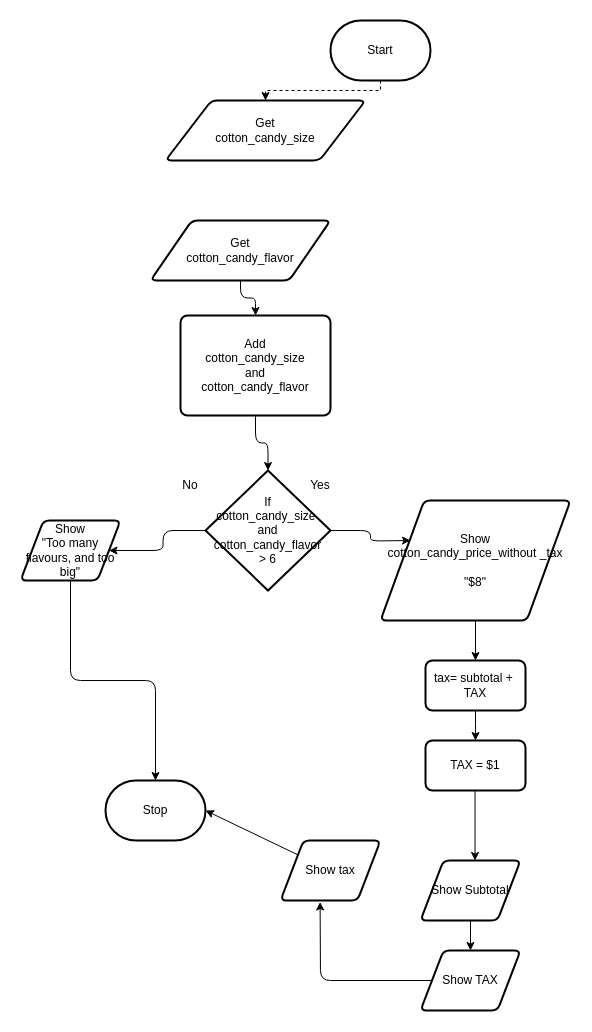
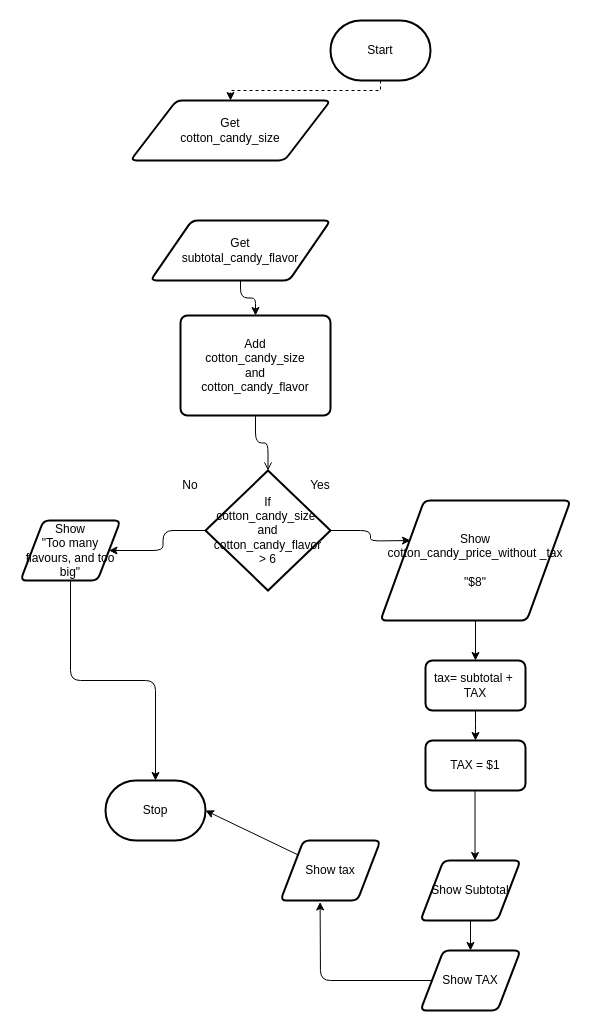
(266, 131) -> (231, 131)
(241, 251) -> (241, 251)
(268, 462) -> (268, 463)
